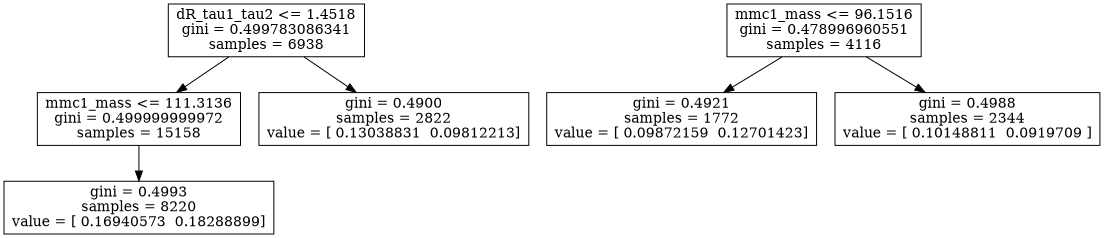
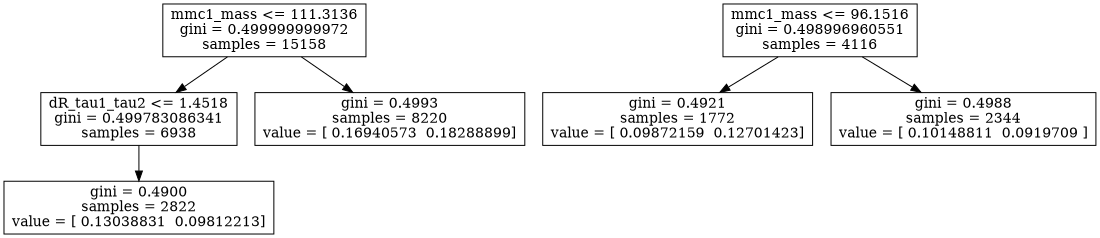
(824, 30) -> (820, 30)
(207, 72) -> (206, 72)
